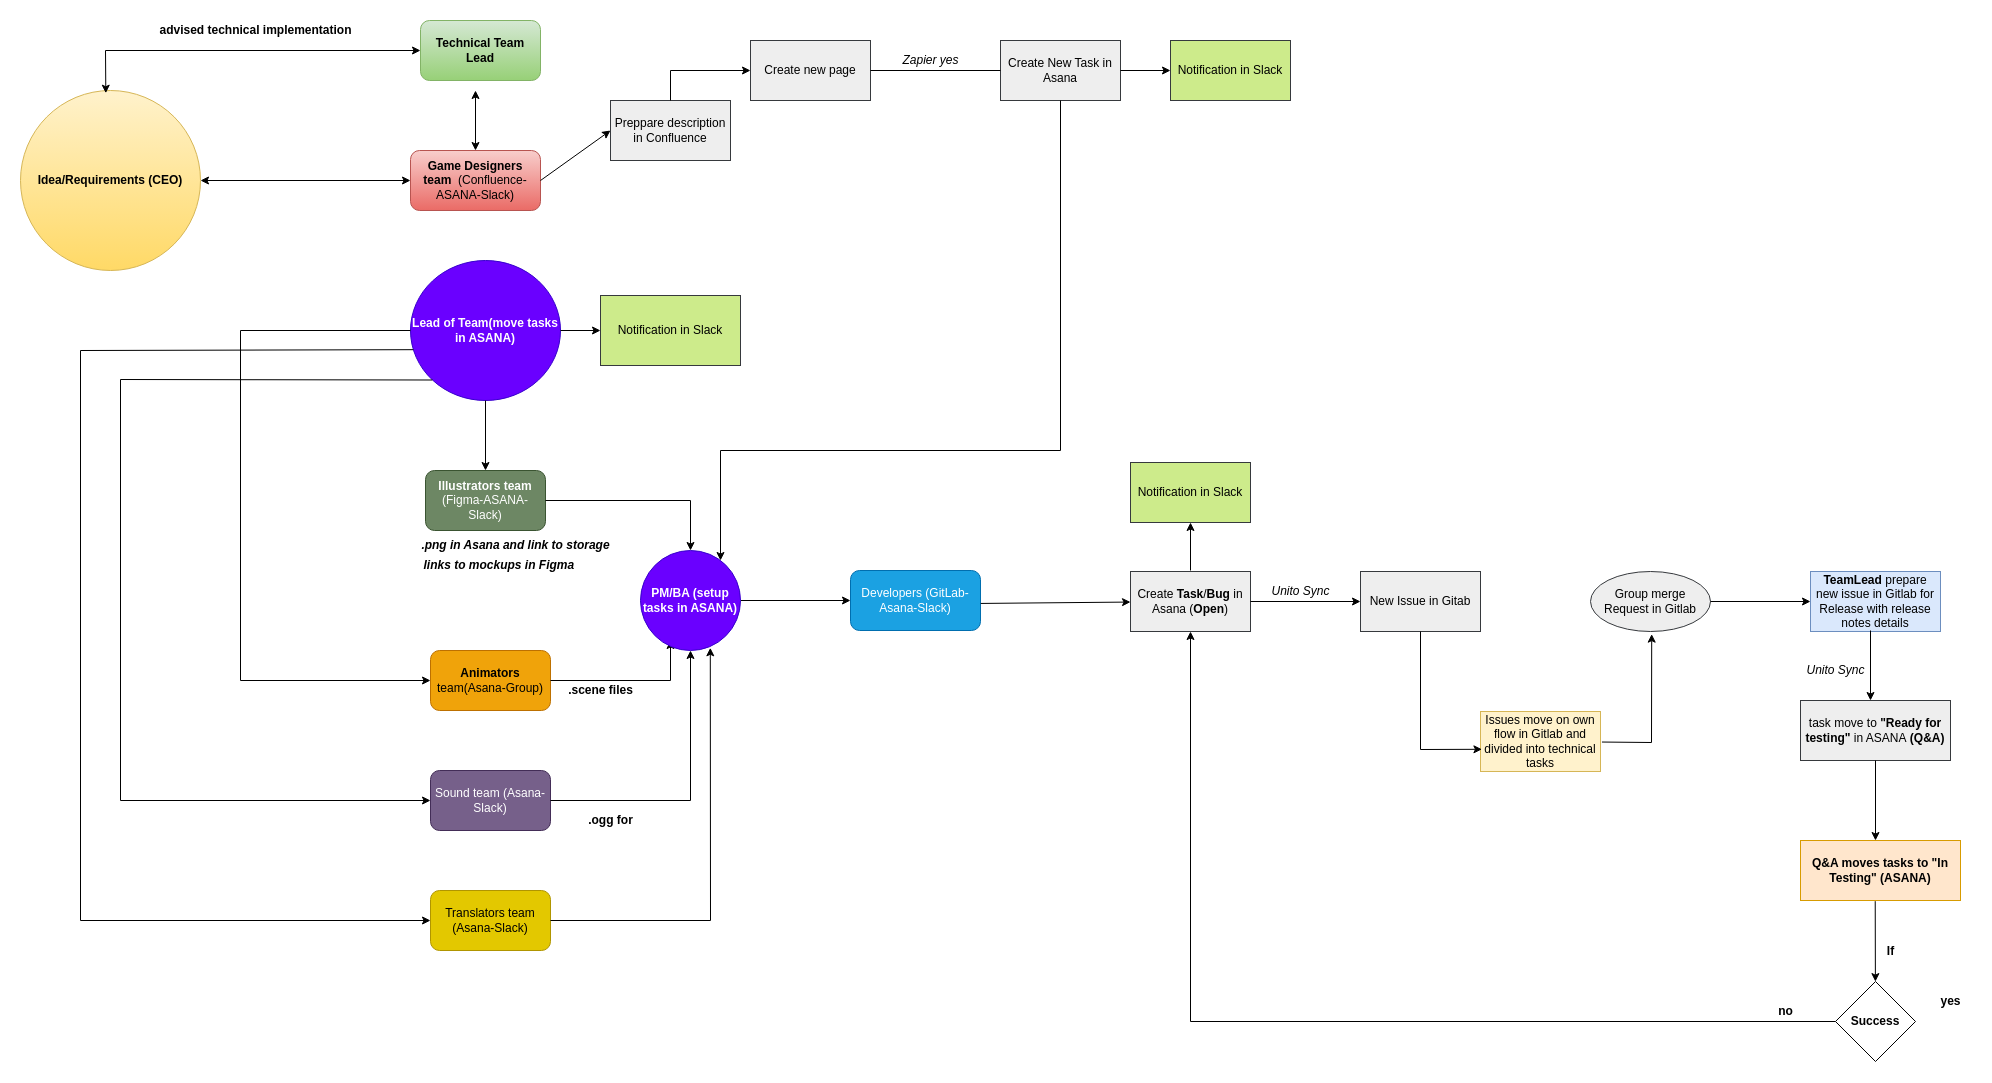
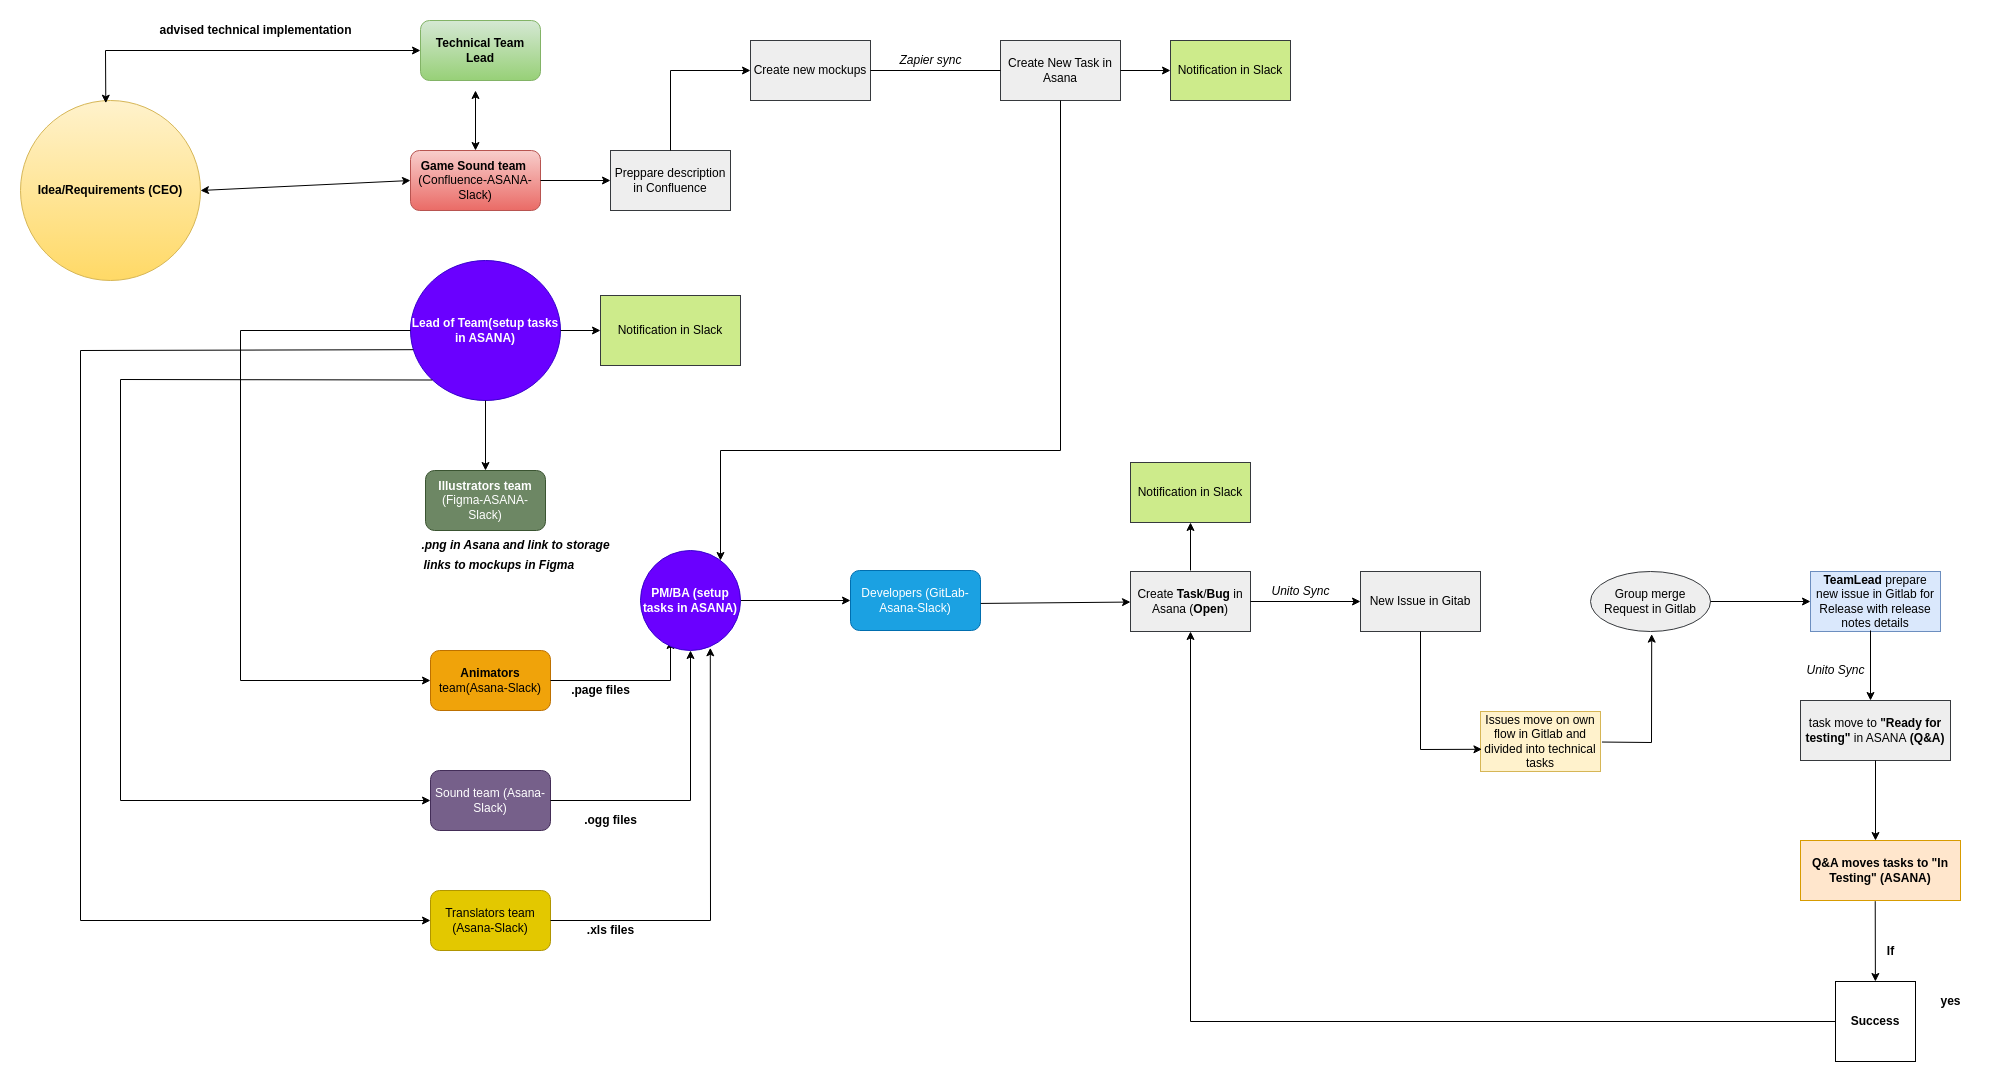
(931, 61) -> (931, 61)
(811, 71) -> (811, 71)
(671, 131) -> (671, 181)
(111, 181) -> (111, 191)
(476, 181) -> (476, 181)
(486, 331) -> (486, 331)
(640, 501) -> none
(491, 681) -> (491, 681)
(601, 691) -> (601, 691)
(611, 821) -> (611, 821)
none -> (611, 931)
(1786, 1012) -> none
(1876, 1022) -> (1876, 1022)
